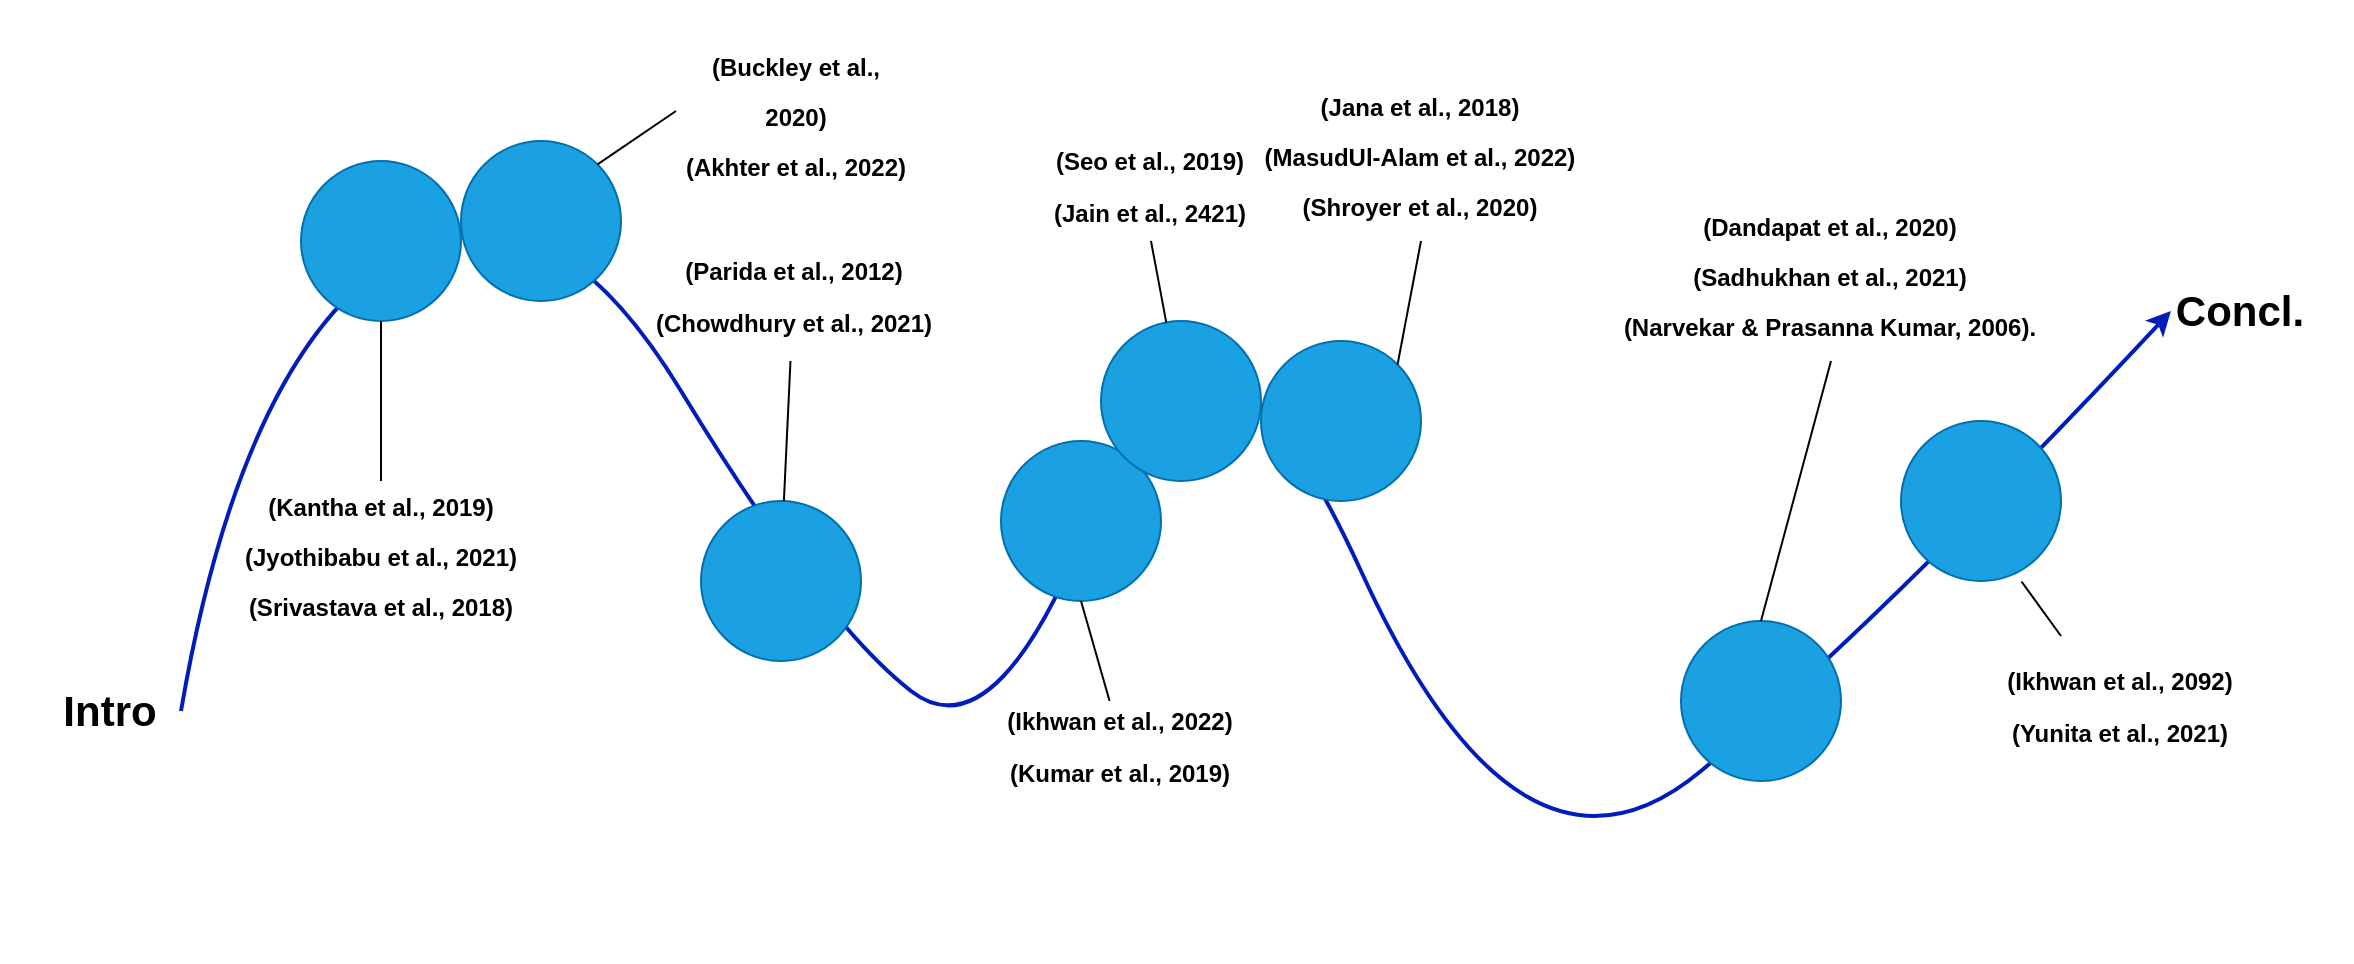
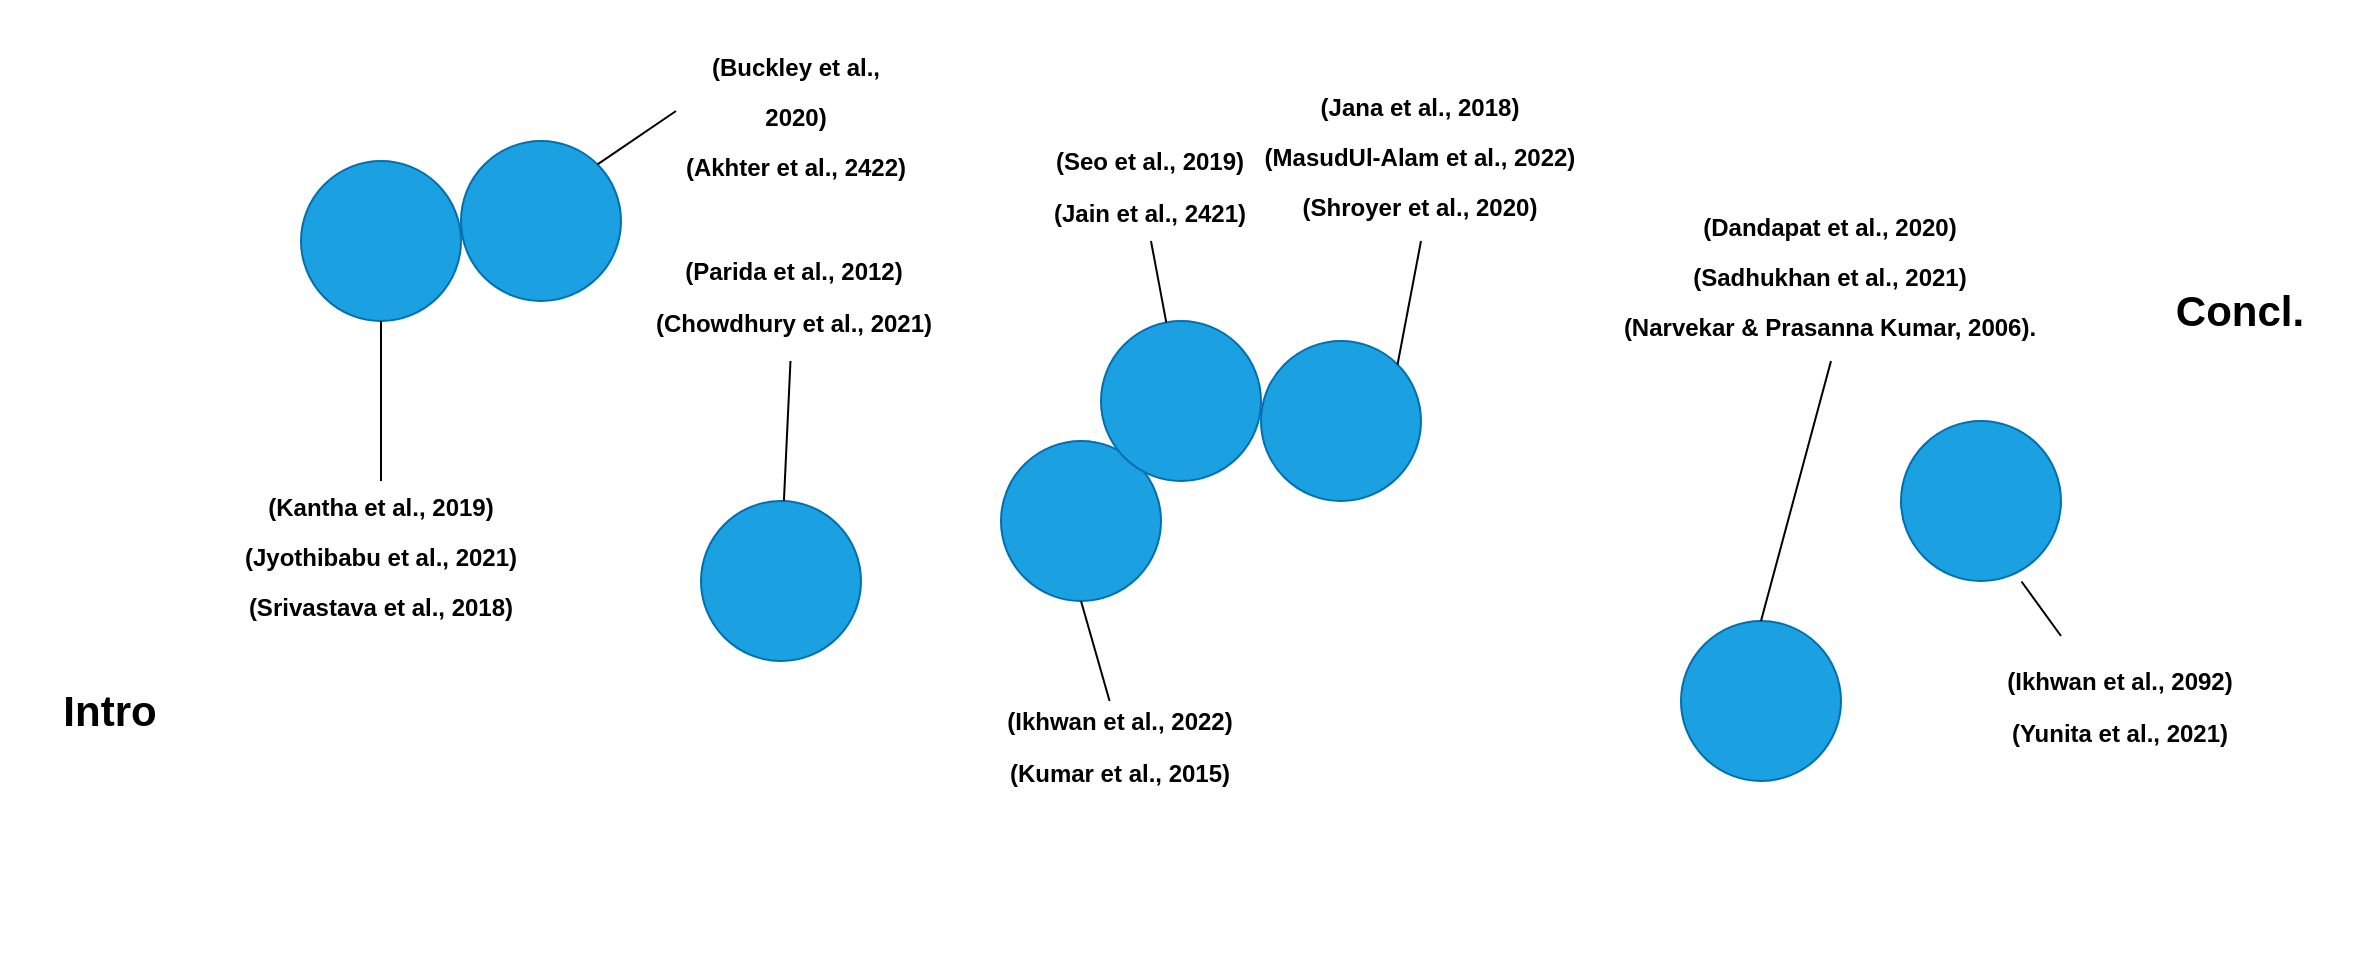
(797, 111) -> (797, 111)
(1121, 741) -> (1121, 741)
(1465, 743) -> none
